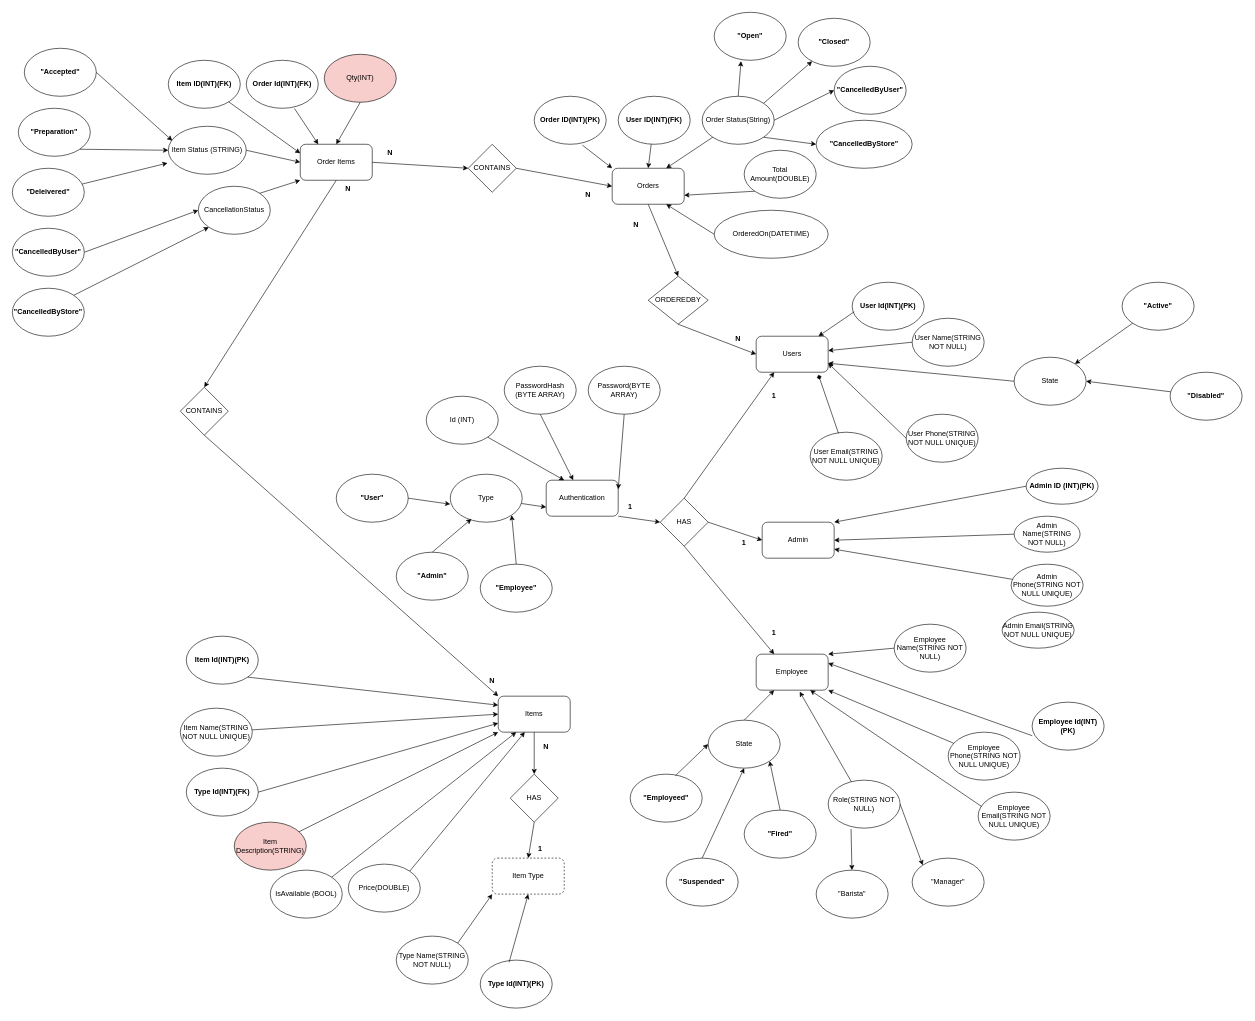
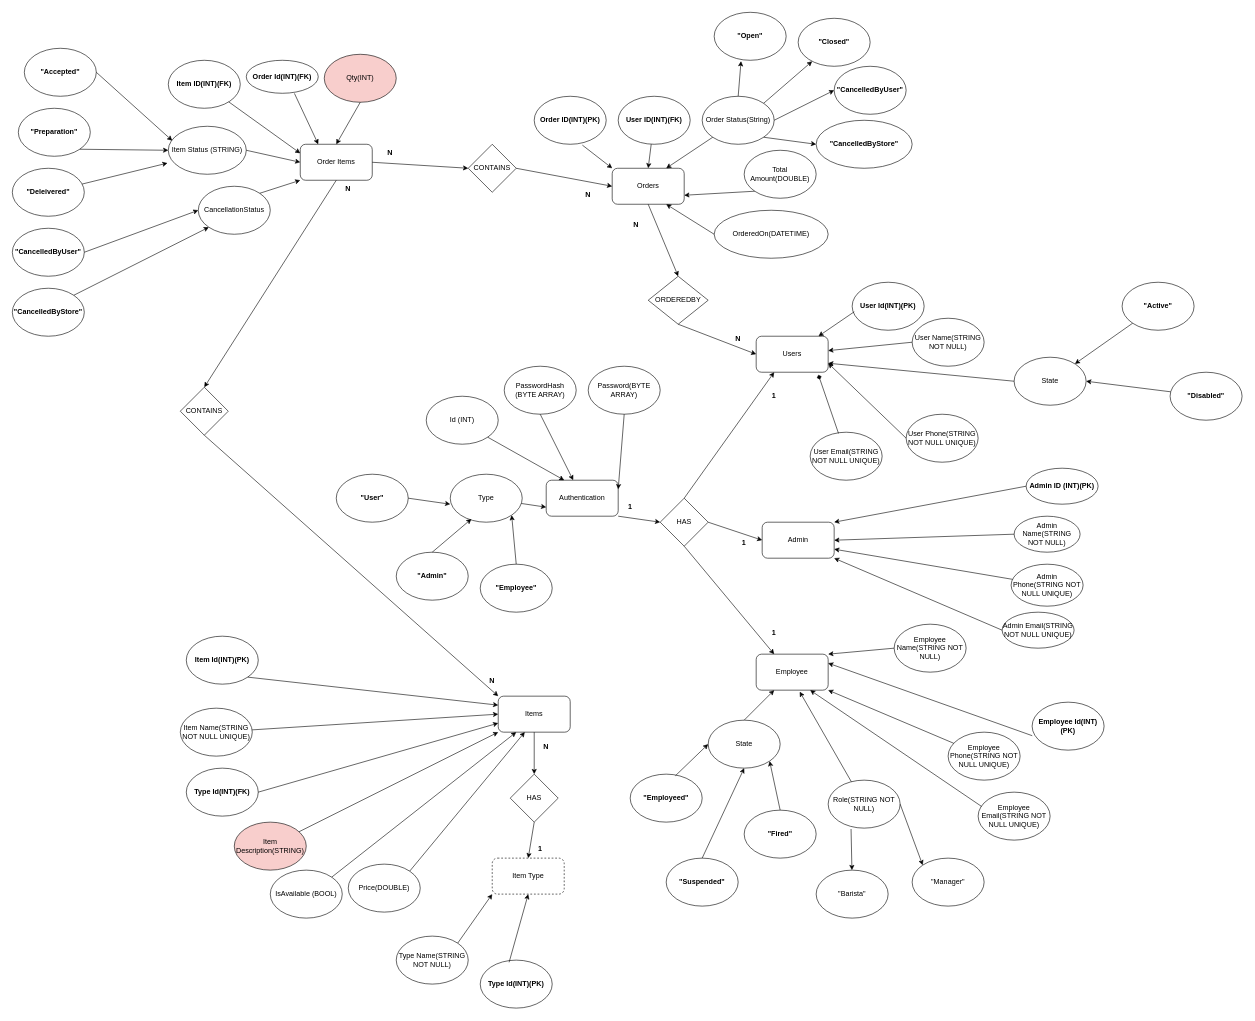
(282, 84) -> (282, 77)
none -> (920, 595)
